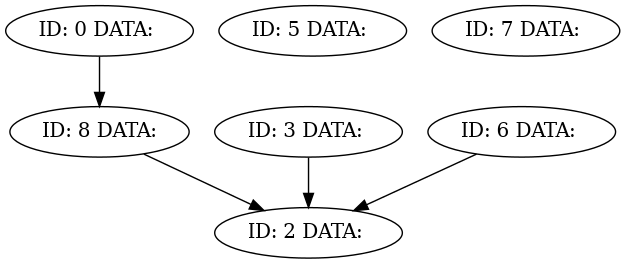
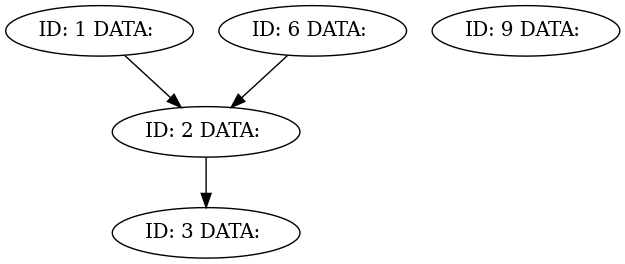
(100, 31) -> none
(313, 31) -> none
(526, 31) -> none
none -> (526, 31)
(100, 132) -> (100, 31)
(309, 175) -> (206, 175)
